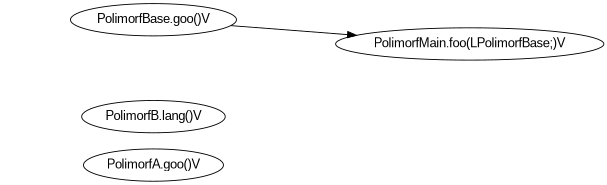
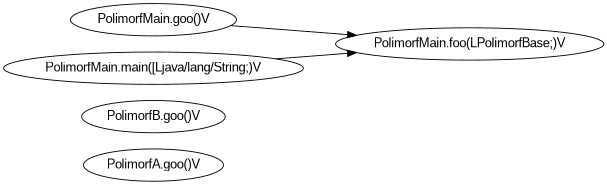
(153, 20) -> (153, 20)
none -> (153, 68)
(153, 117) -> (153, 117)
